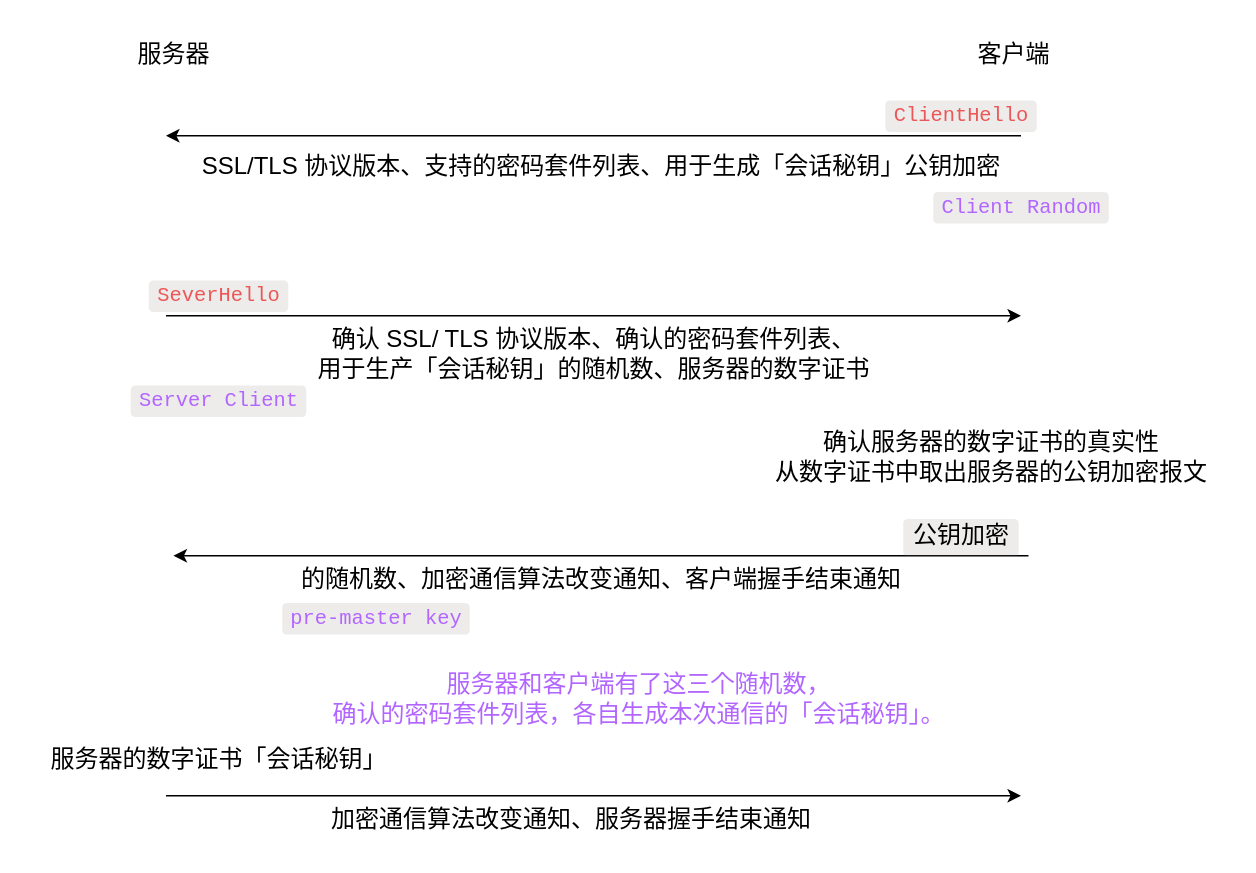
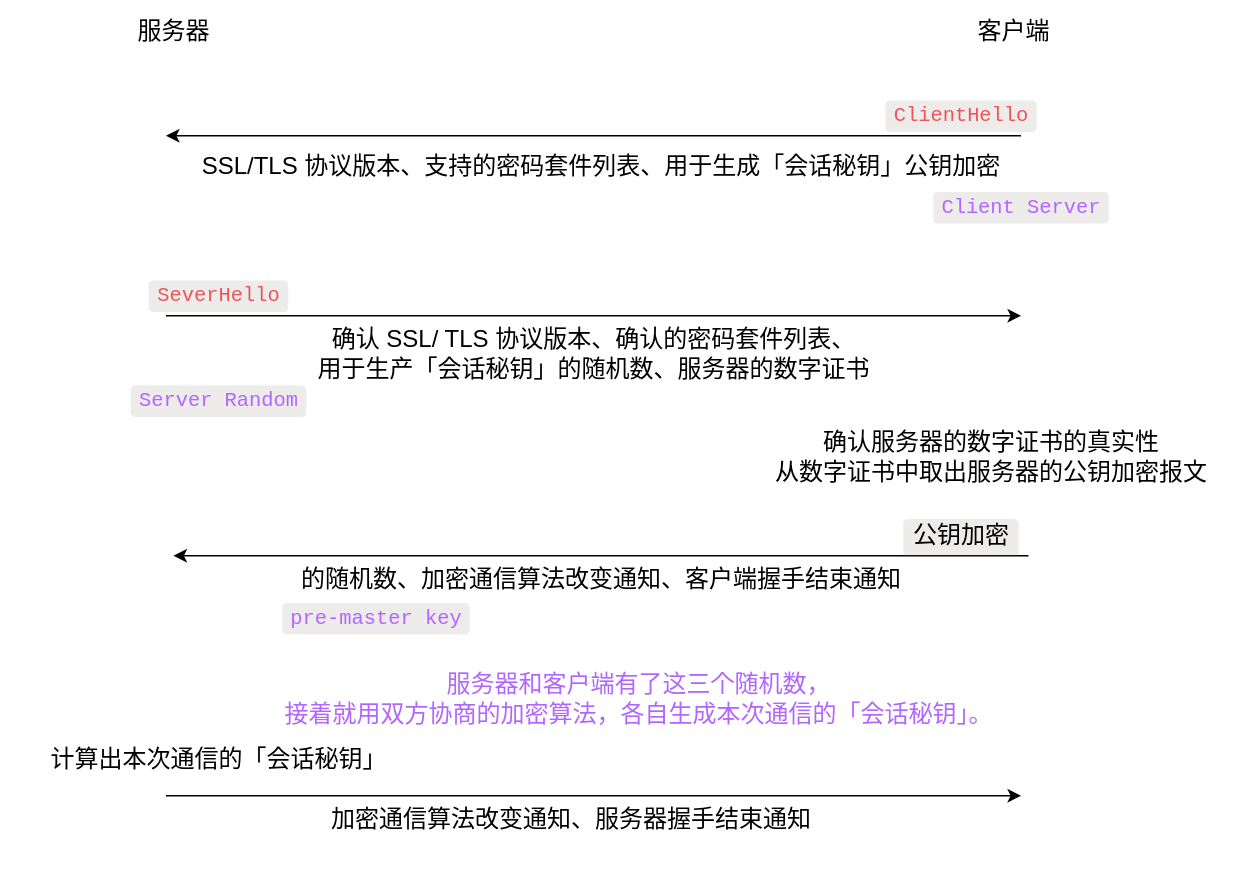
(173, 53) -> (173, 31)
(1013, 53) -> (1013, 31)
(1012, 206) -> (1012, 206)
(219, 398) -> (219, 398)
(639, 698) -> (639, 698)
(219, 758) -> (219, 758)
